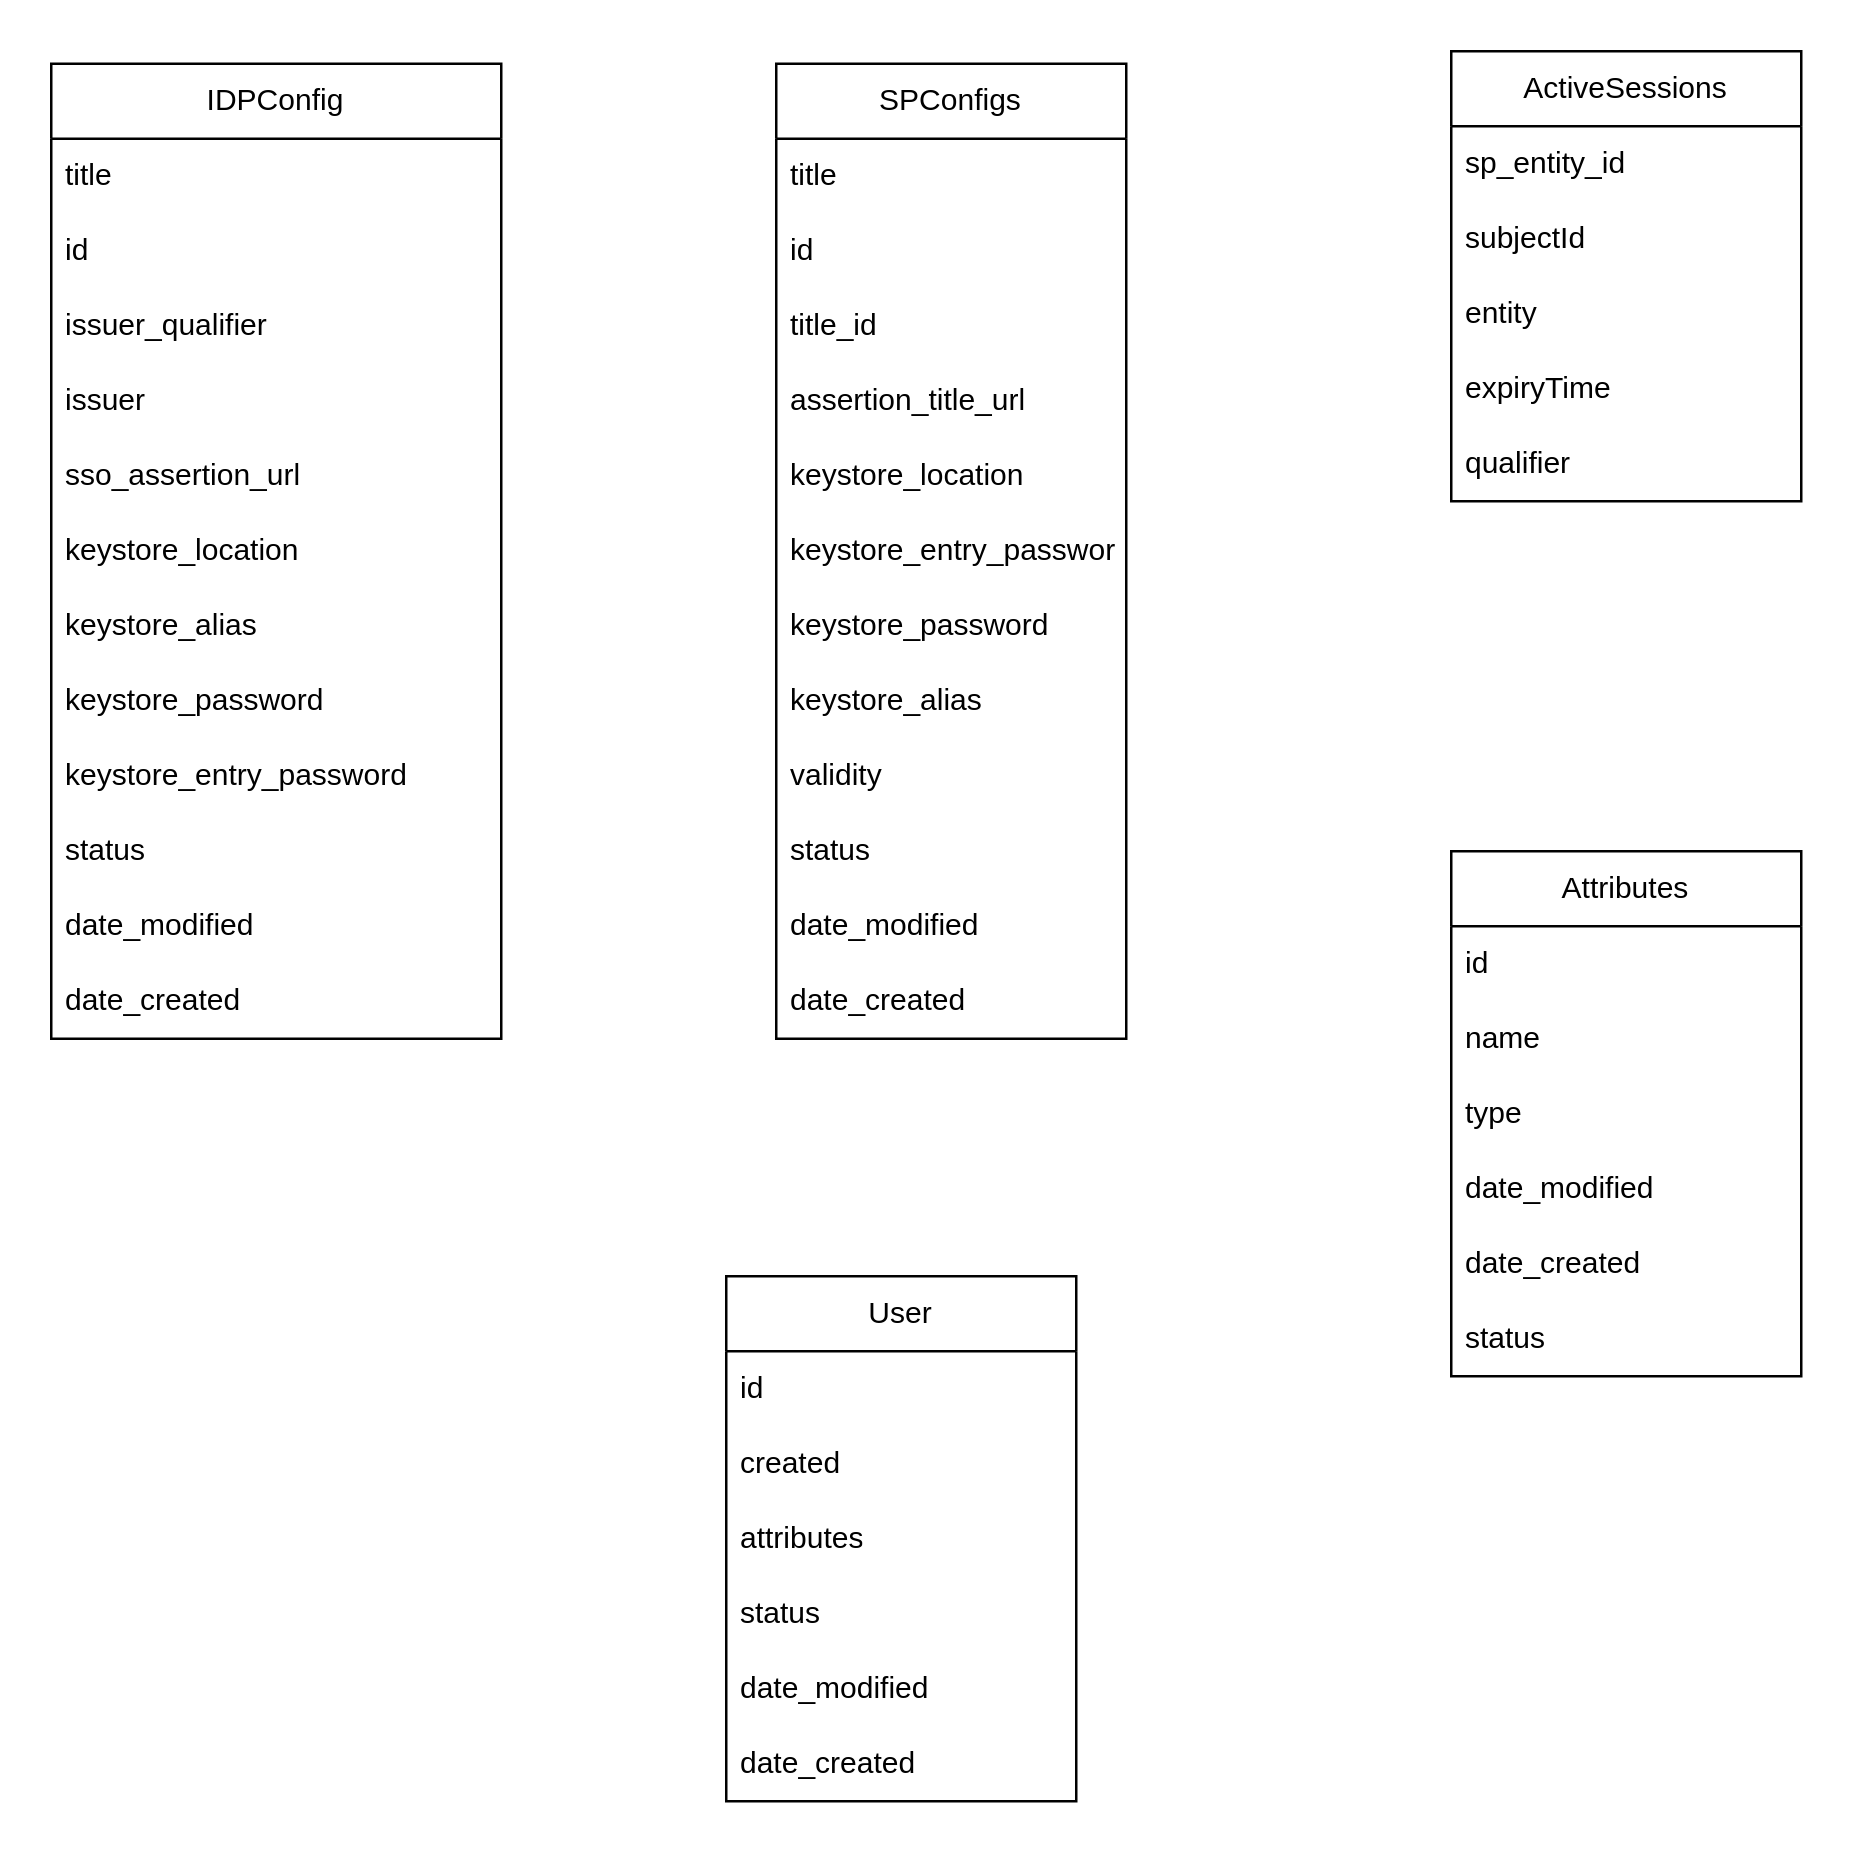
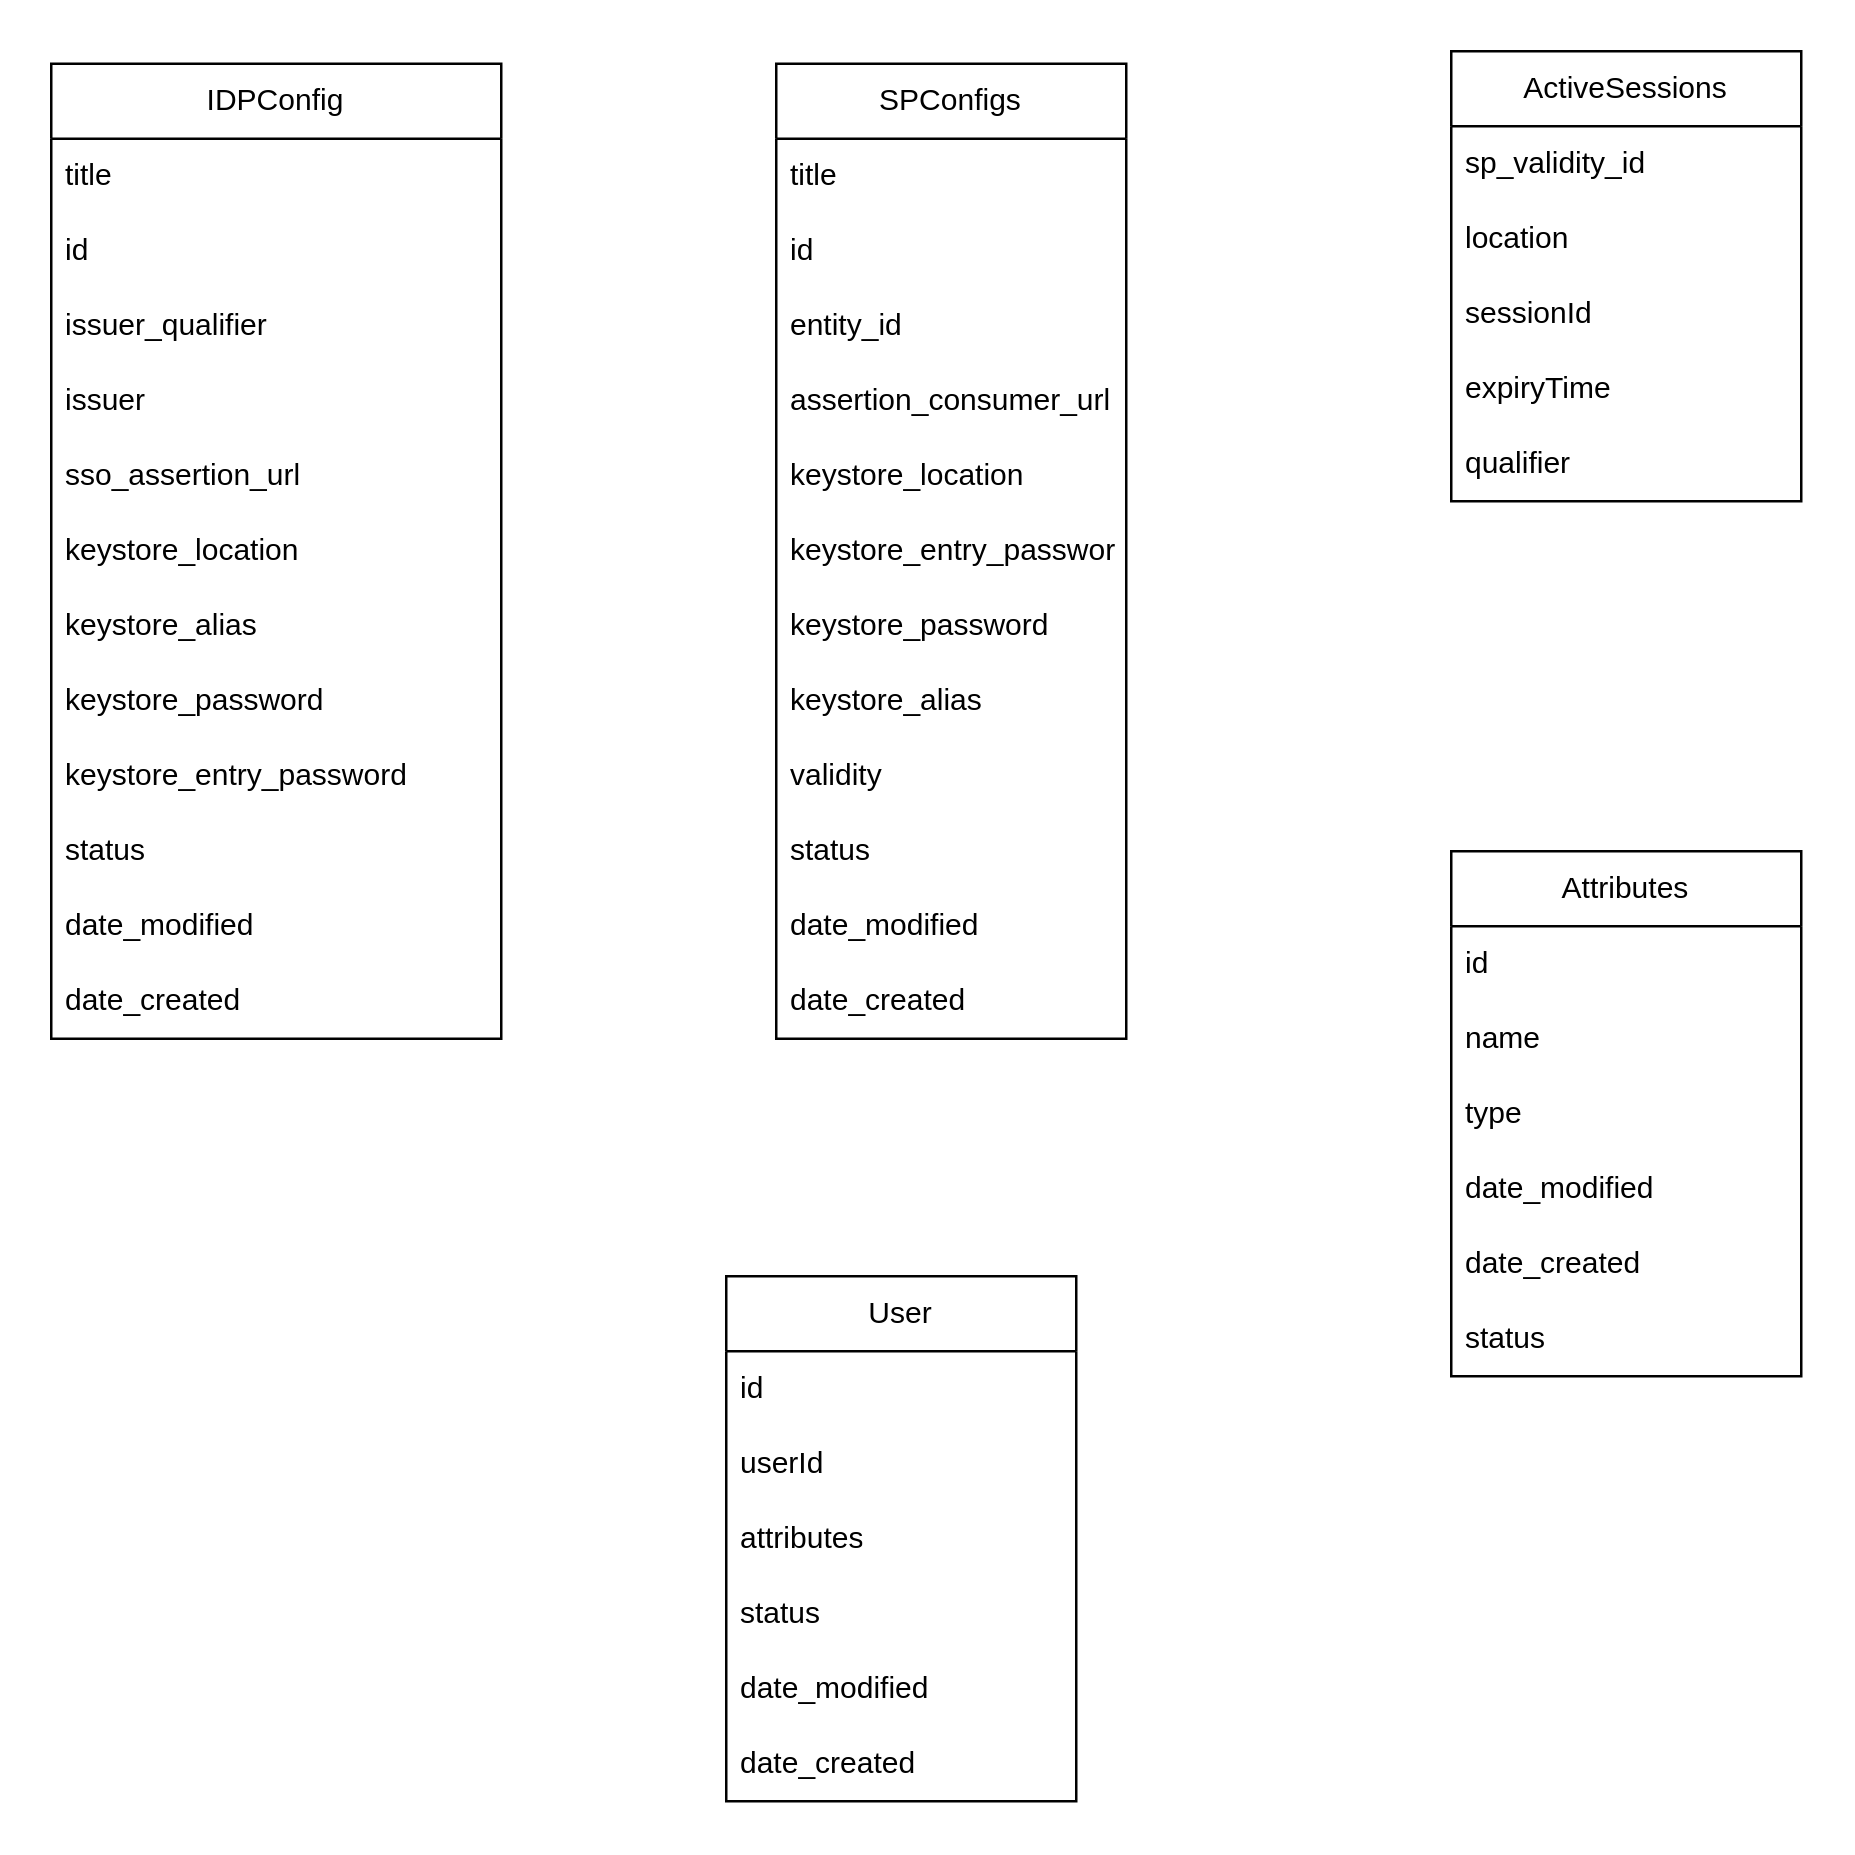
(1559, 164) -> (1568, 164)
(1542, 239) -> (1526, 239)
(1513, 314) -> (1538, 314)
(847, 326) -> (859, 326)
(935, 401) -> (954, 401)
(800, 1464) -> (792, 1464)
